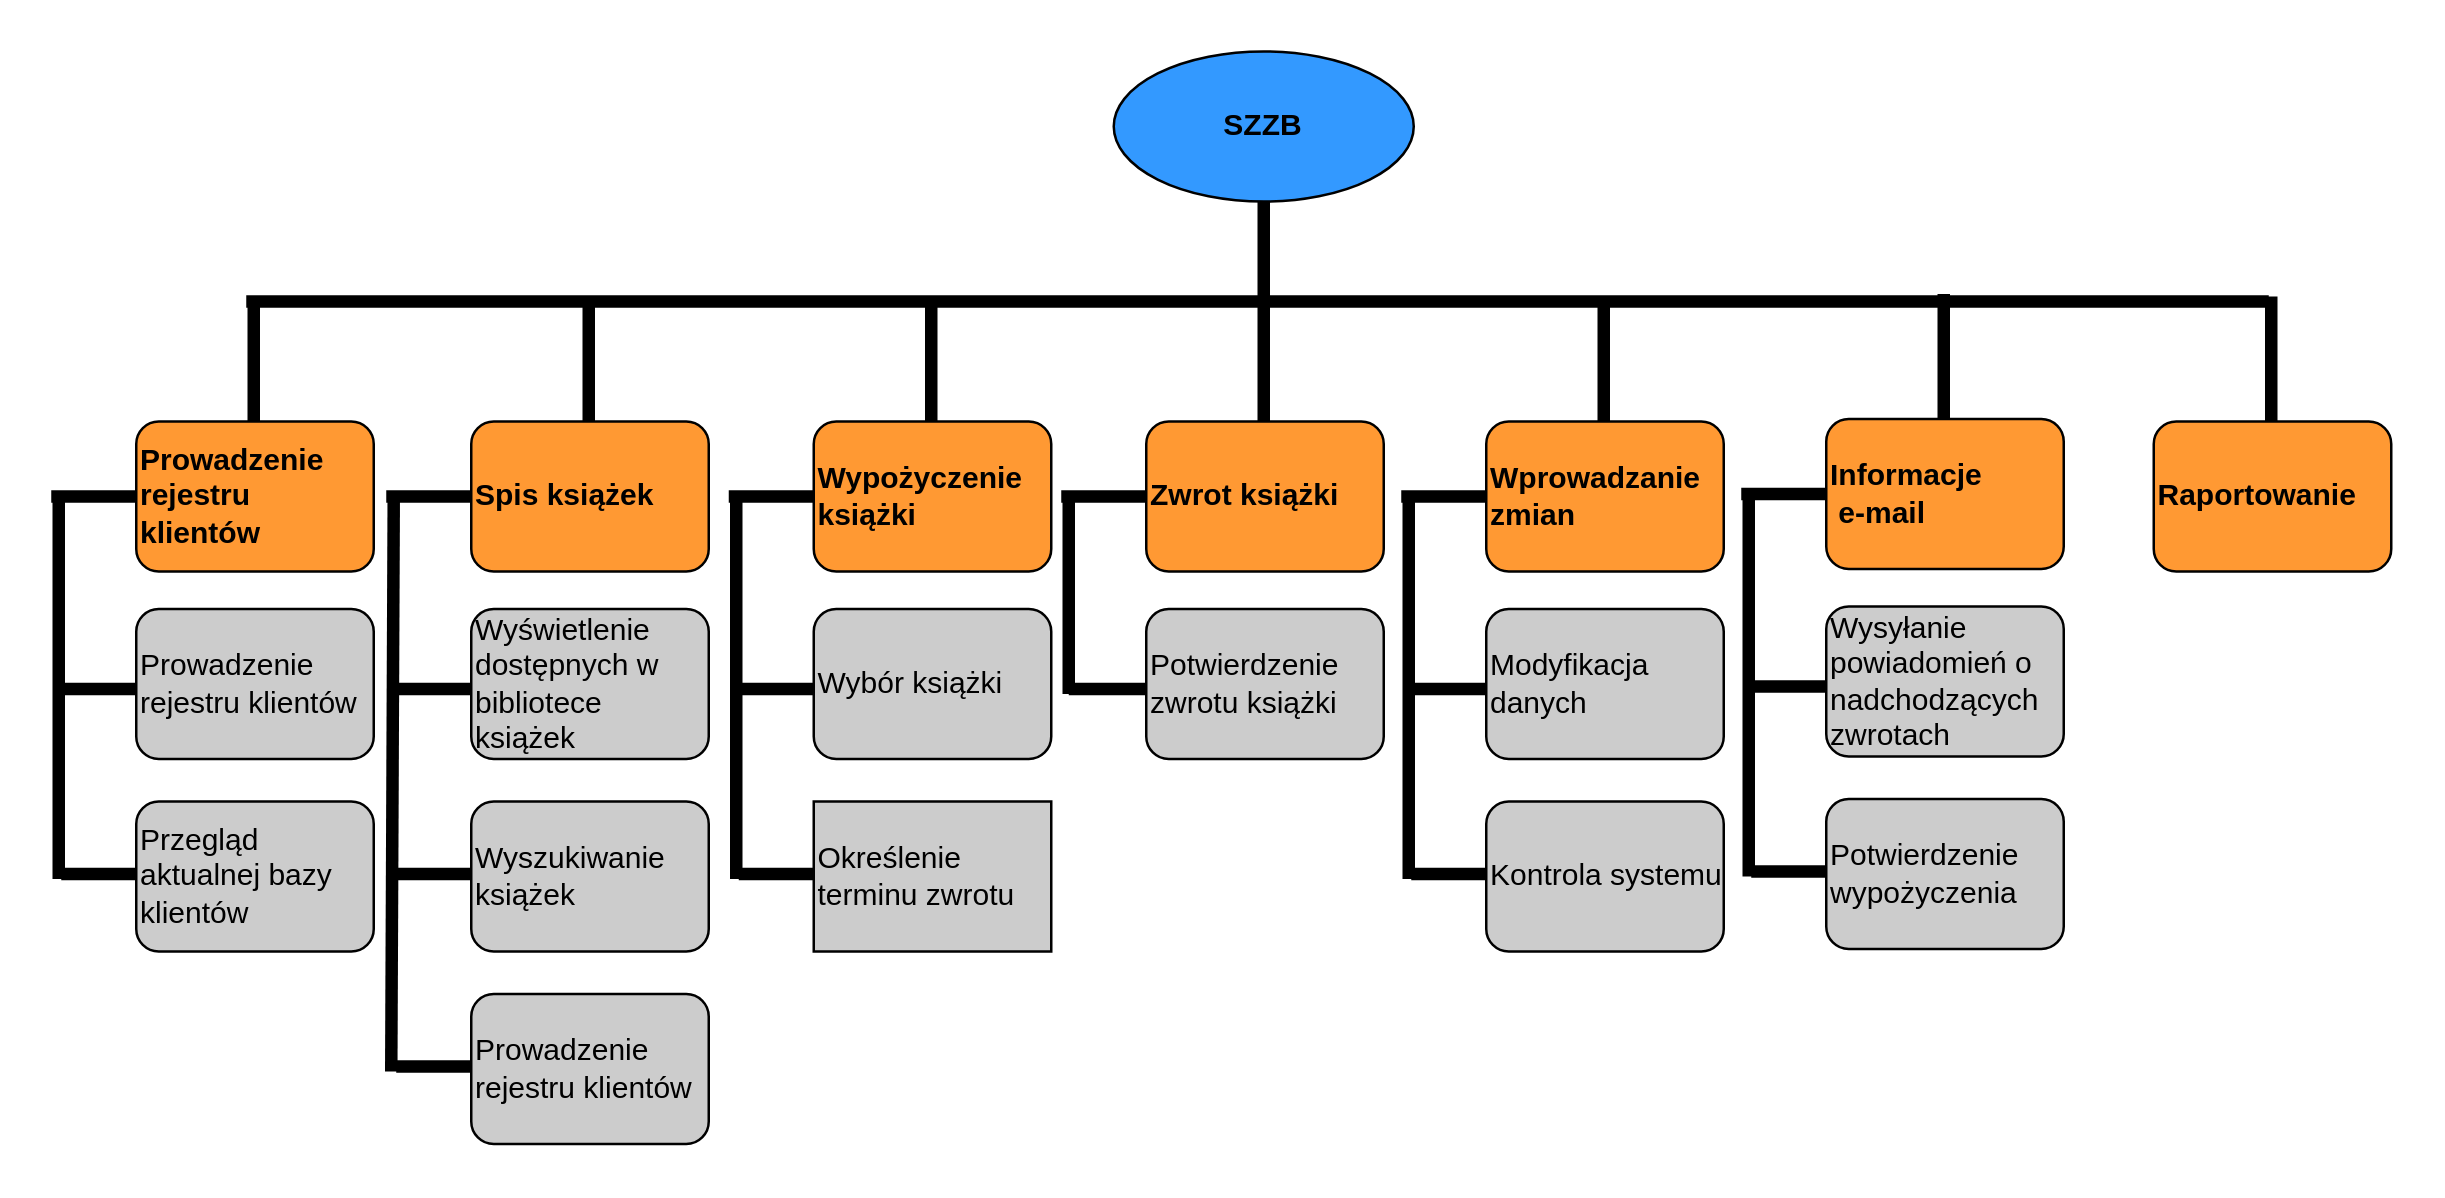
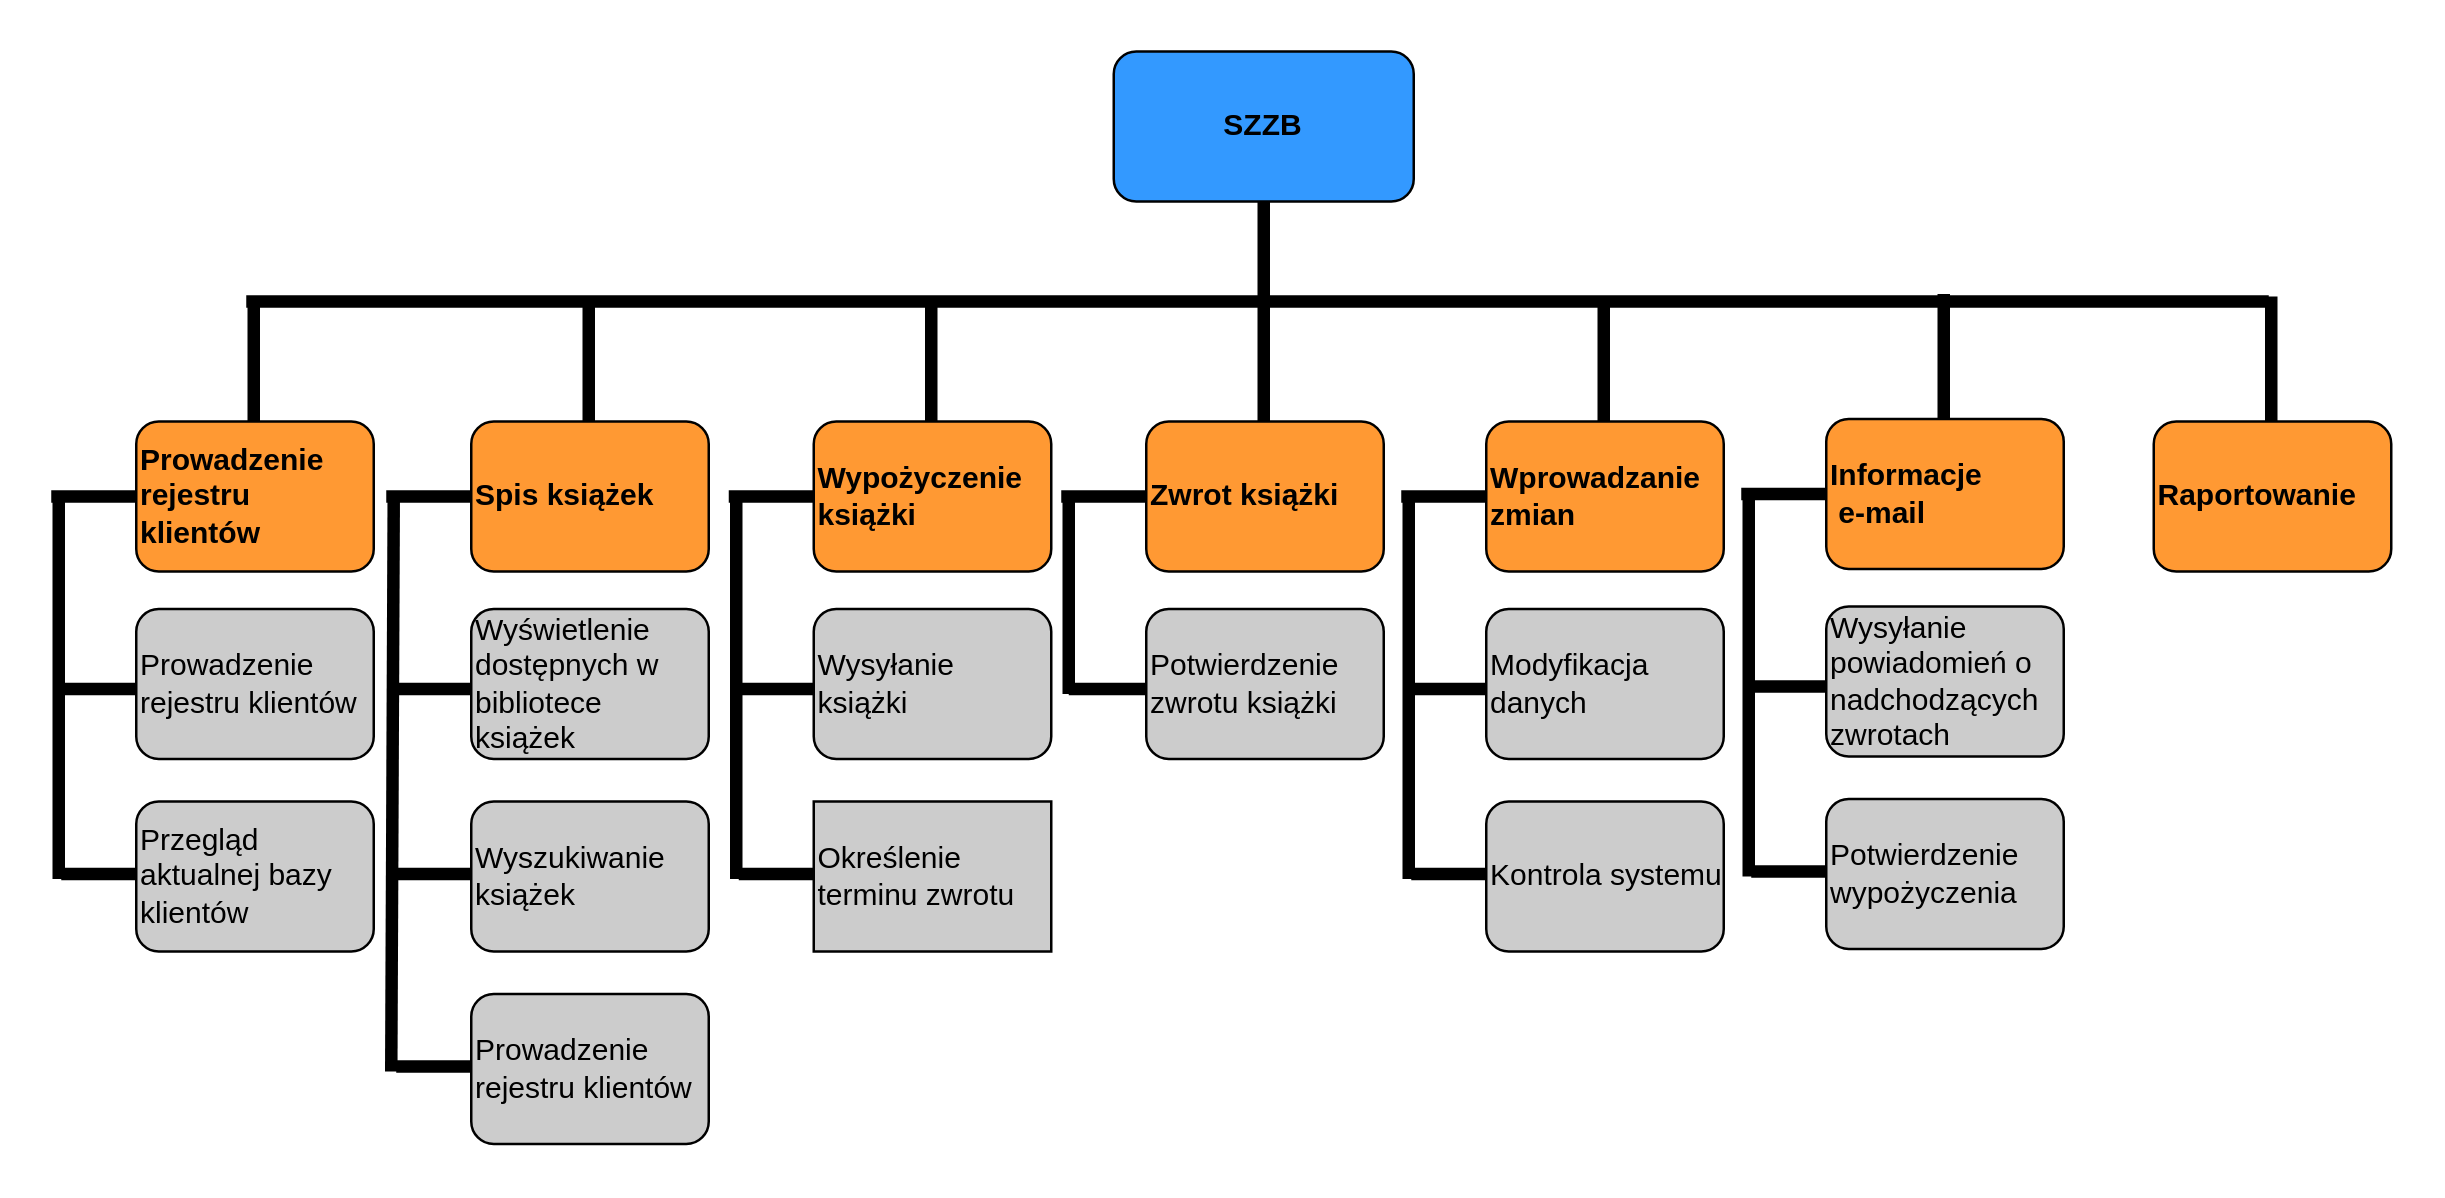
(1264, 126) -> (1264, 126)
(916, 684) -> (935, 684)
